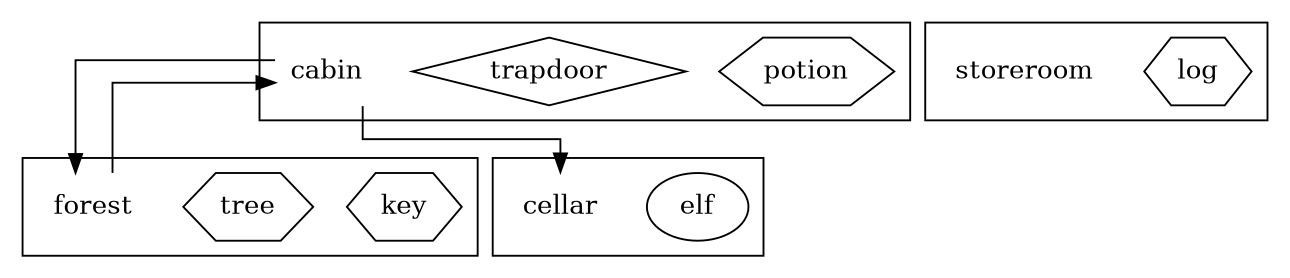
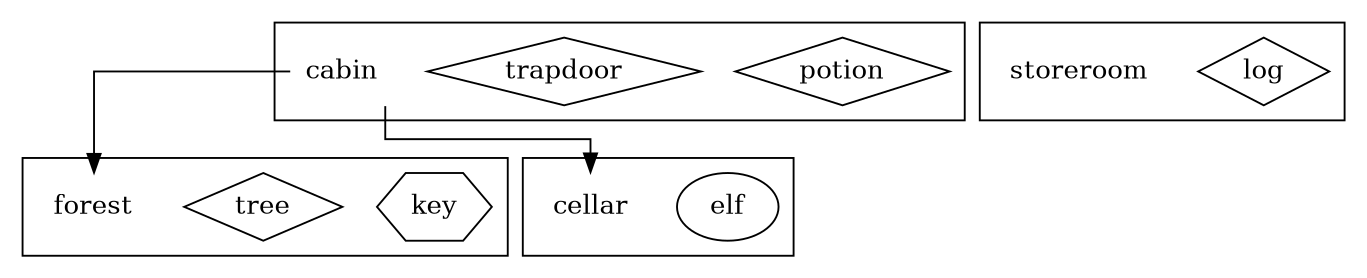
(807, 71) -> (842, 71)
(1198, 71) -> (1264, 71)
(139, 83) -> none
(248, 207) -> (263, 207)
